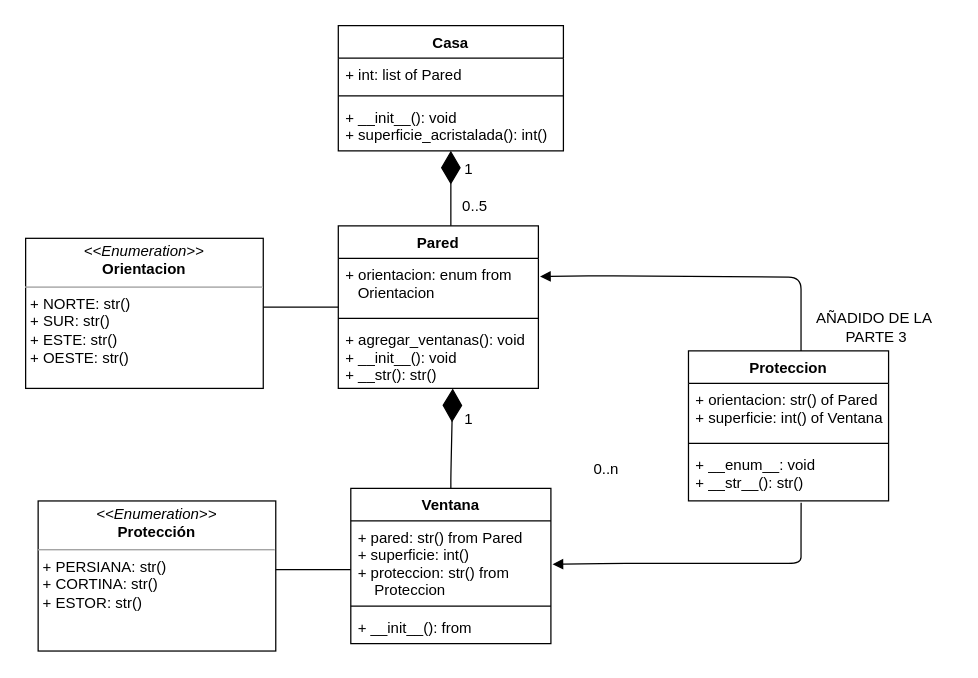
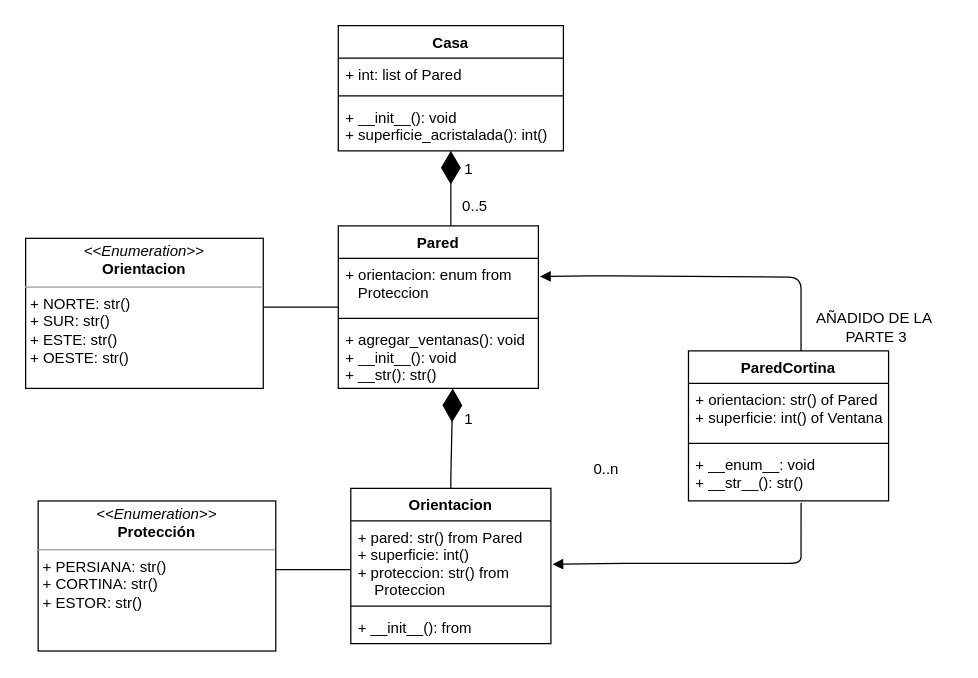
(434, 275) -> (434, 275)
(788, 368) -> (788, 368)
(450, 505) -> (450, 505)
